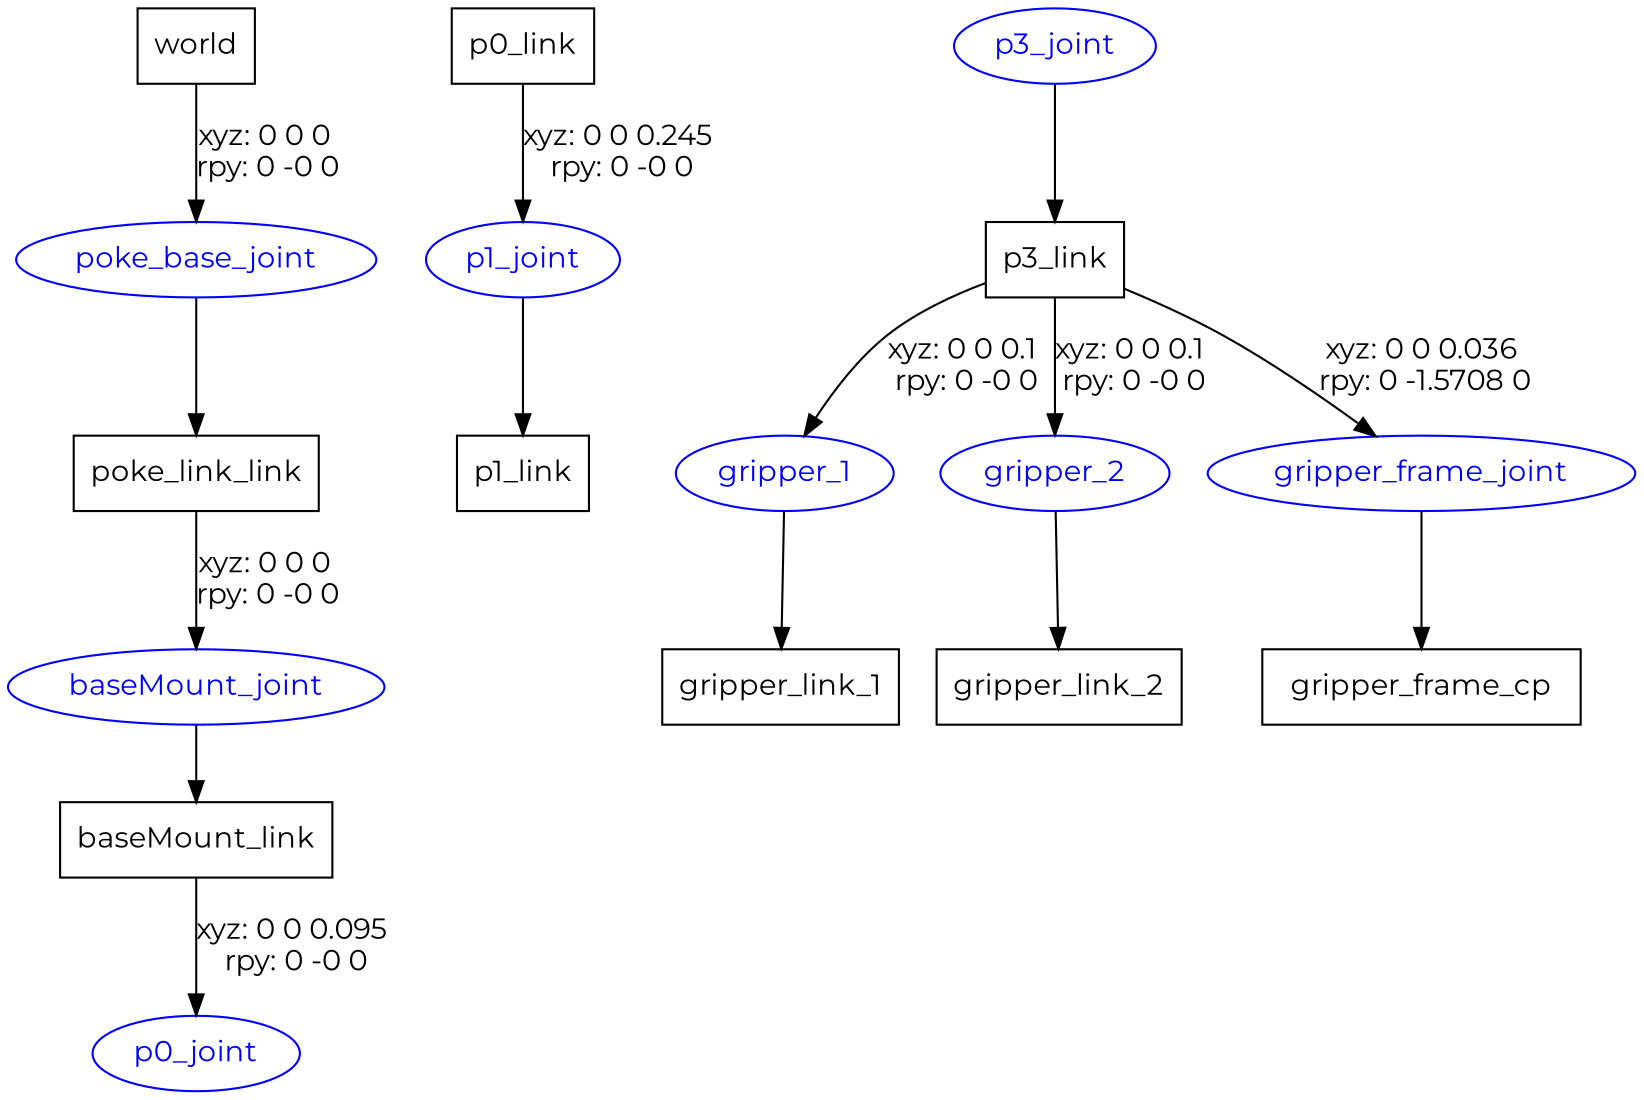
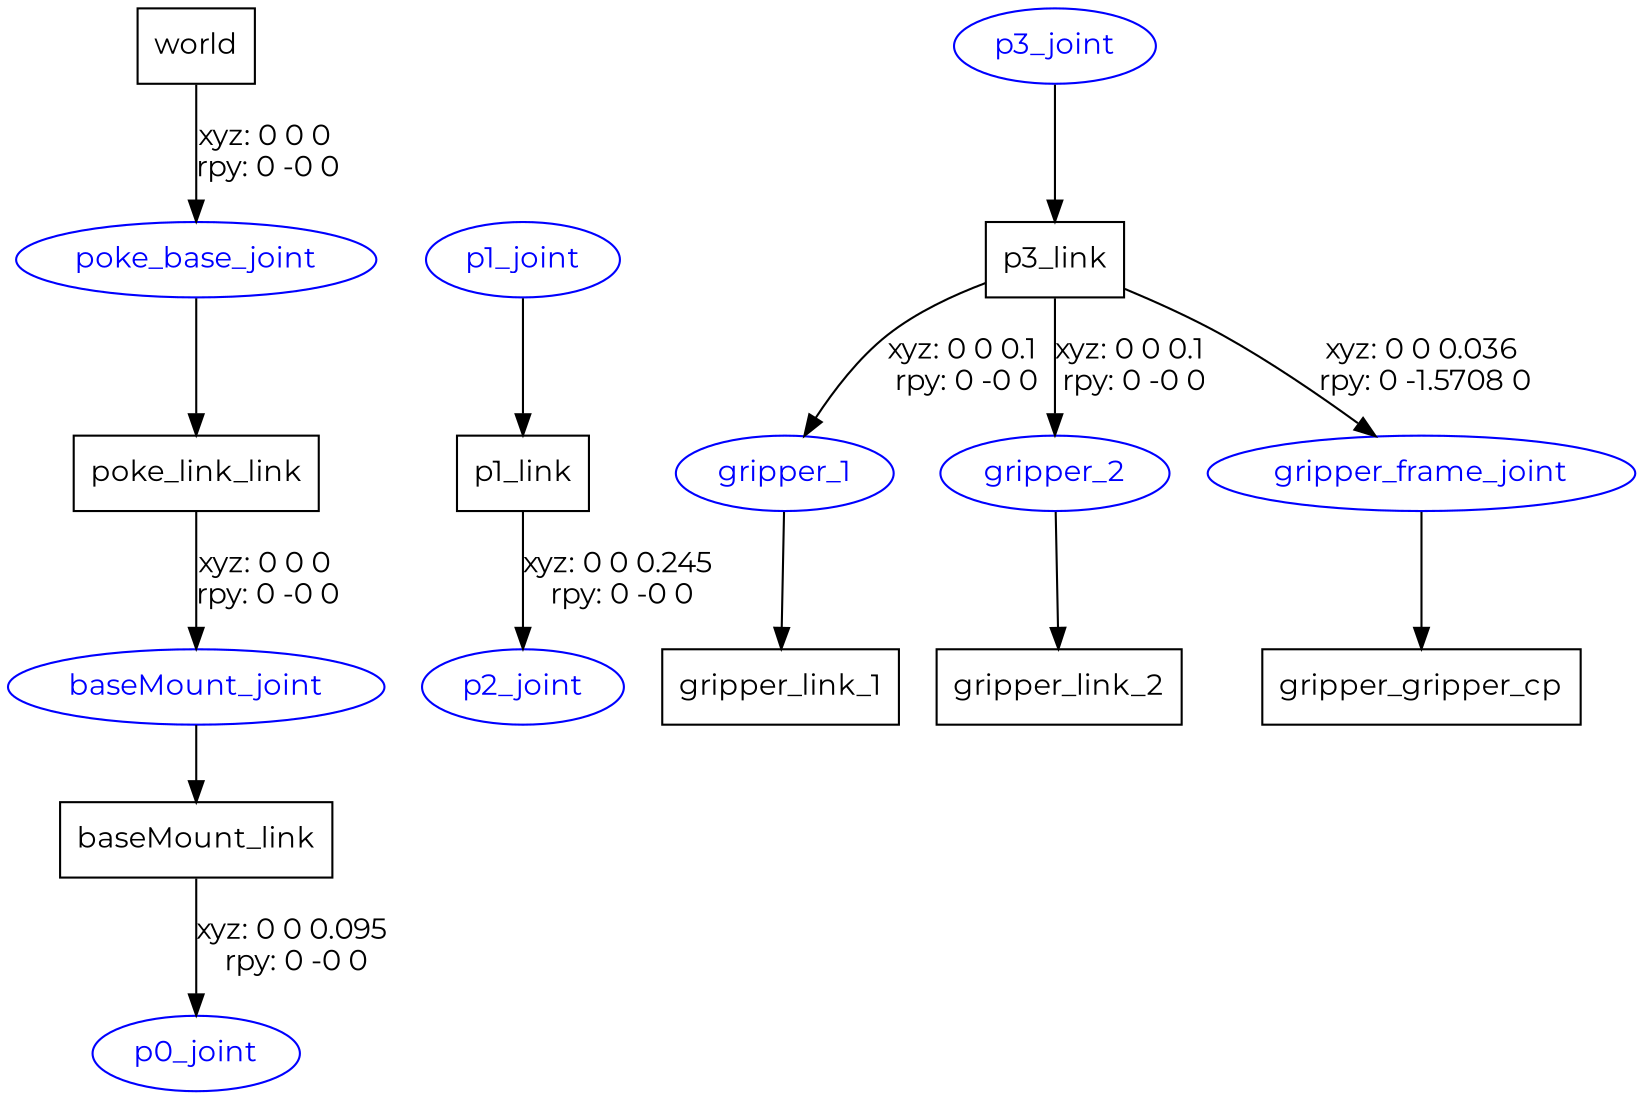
(523, 46) -> none
none -> (523, 687)
(1421, 687) -> (1421, 687)
